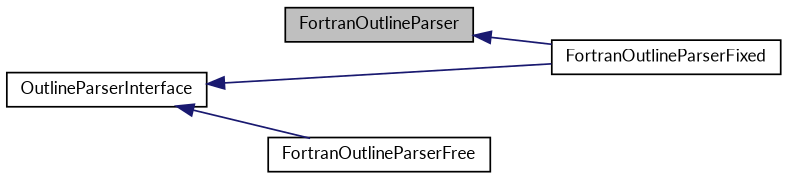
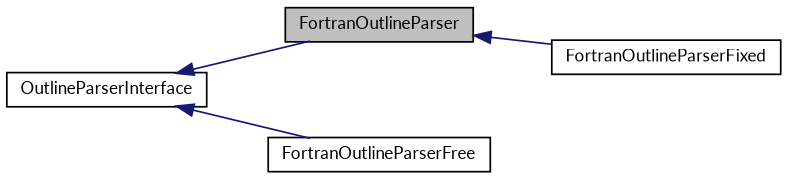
(388, 73) -> (252, 55)
